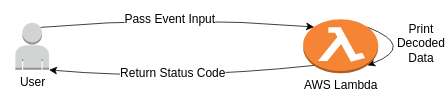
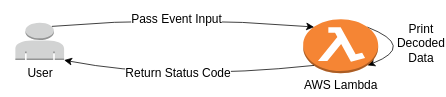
(32, 46) -> (40, 41)
